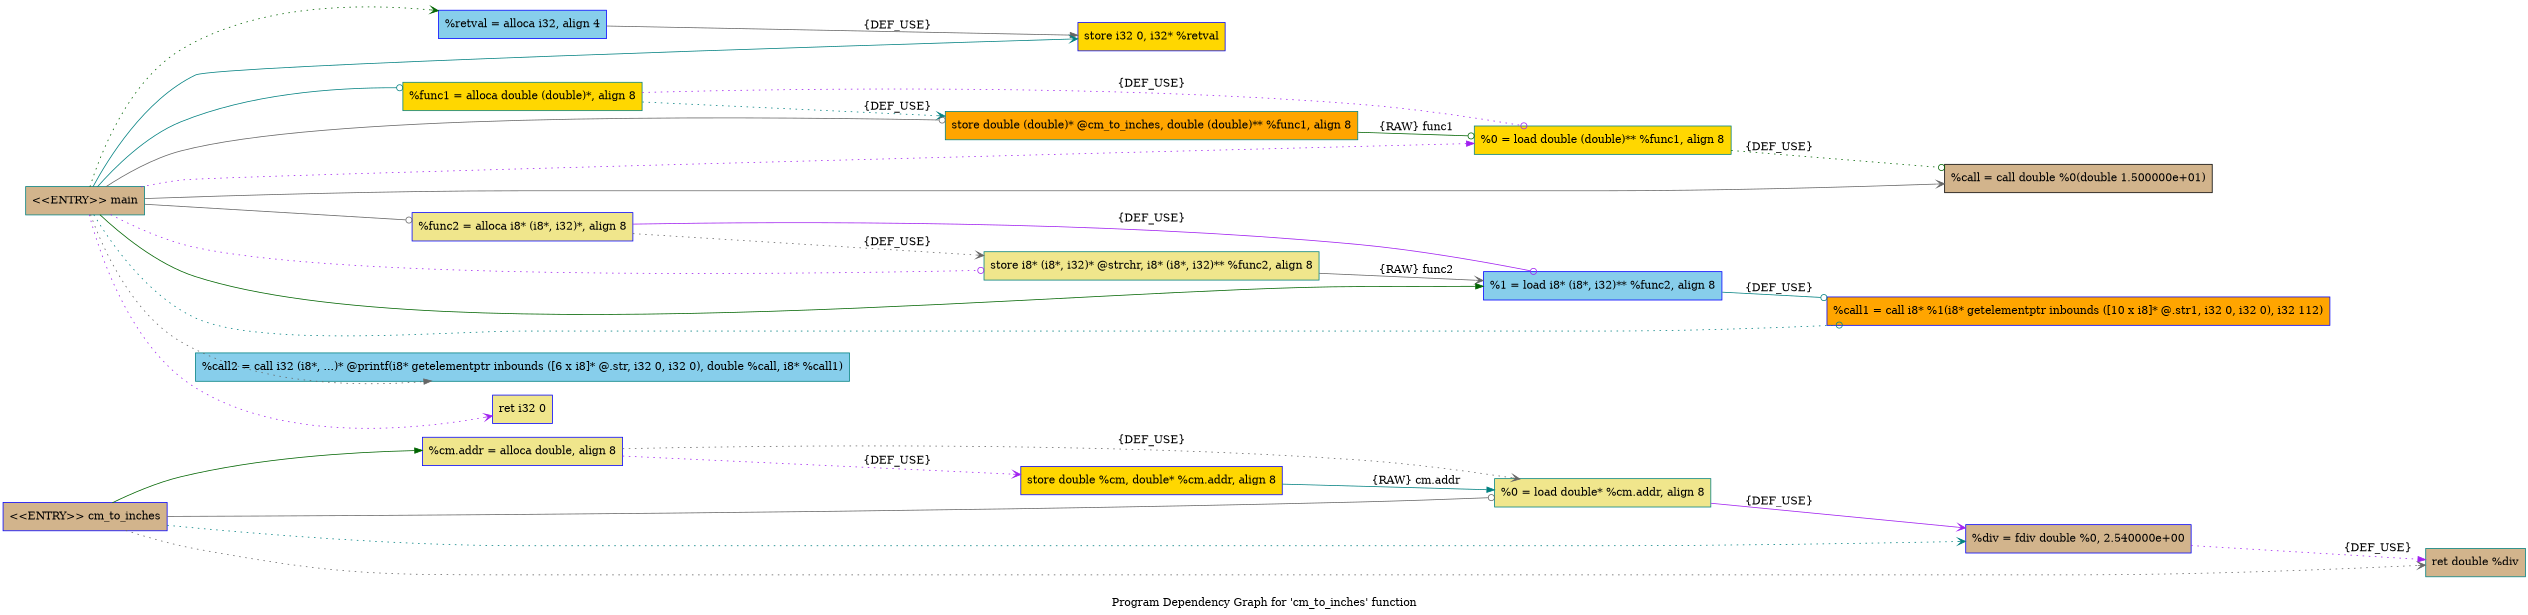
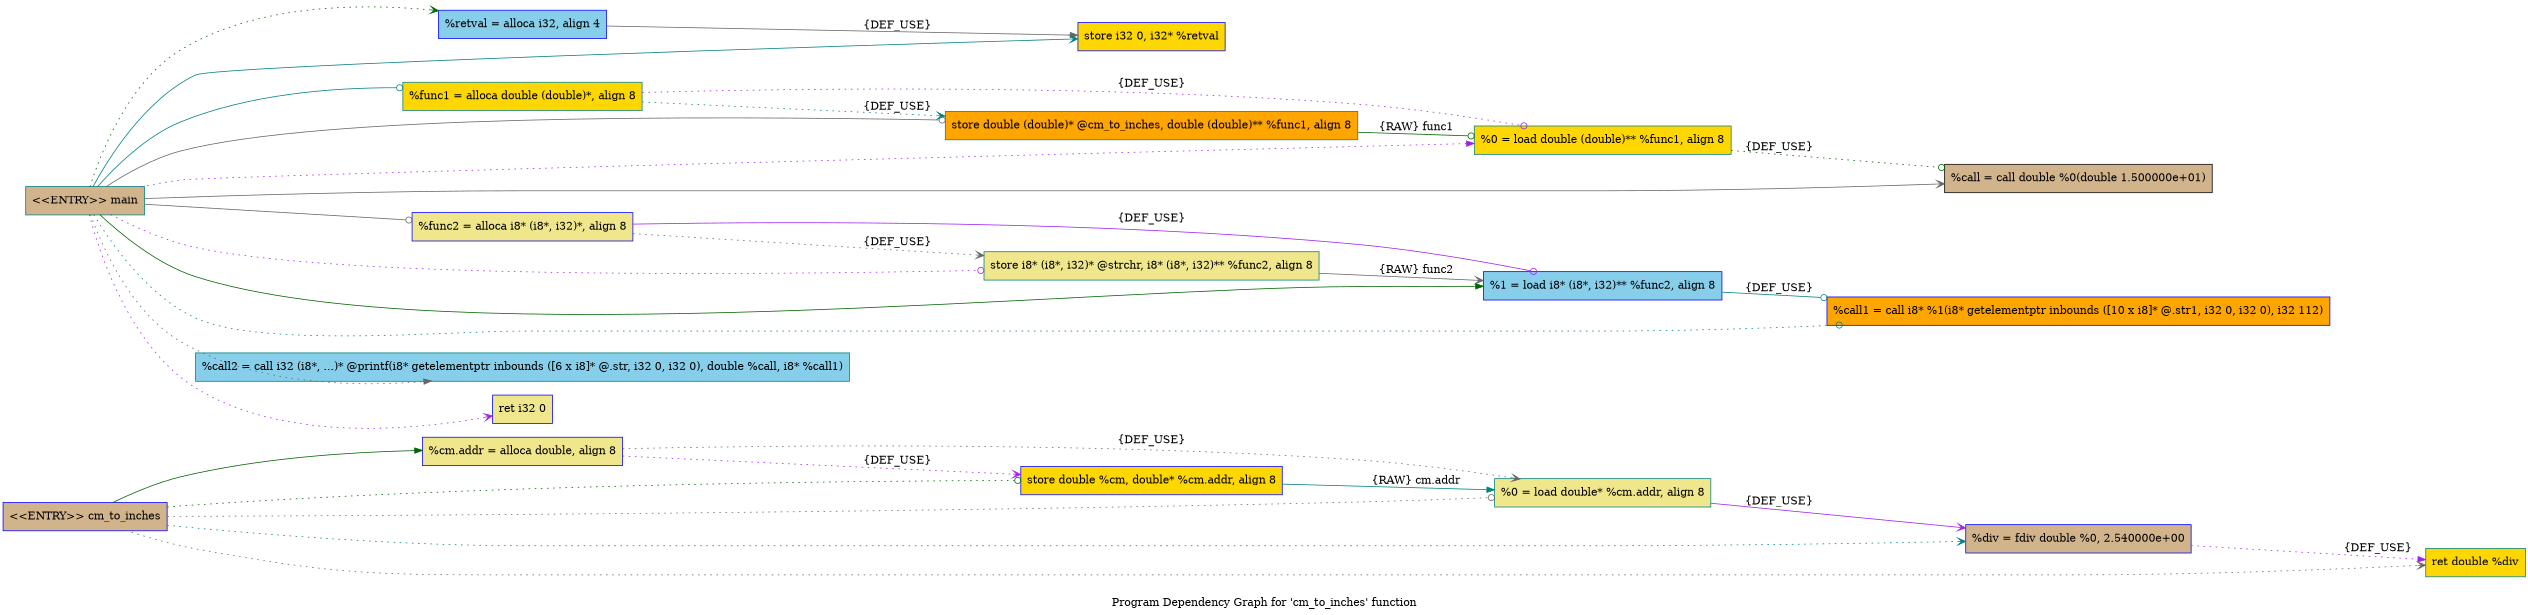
none -> (591, 487)
(828, 511) -> (828, 511)
(2476, 563) -> (2476, 563)
